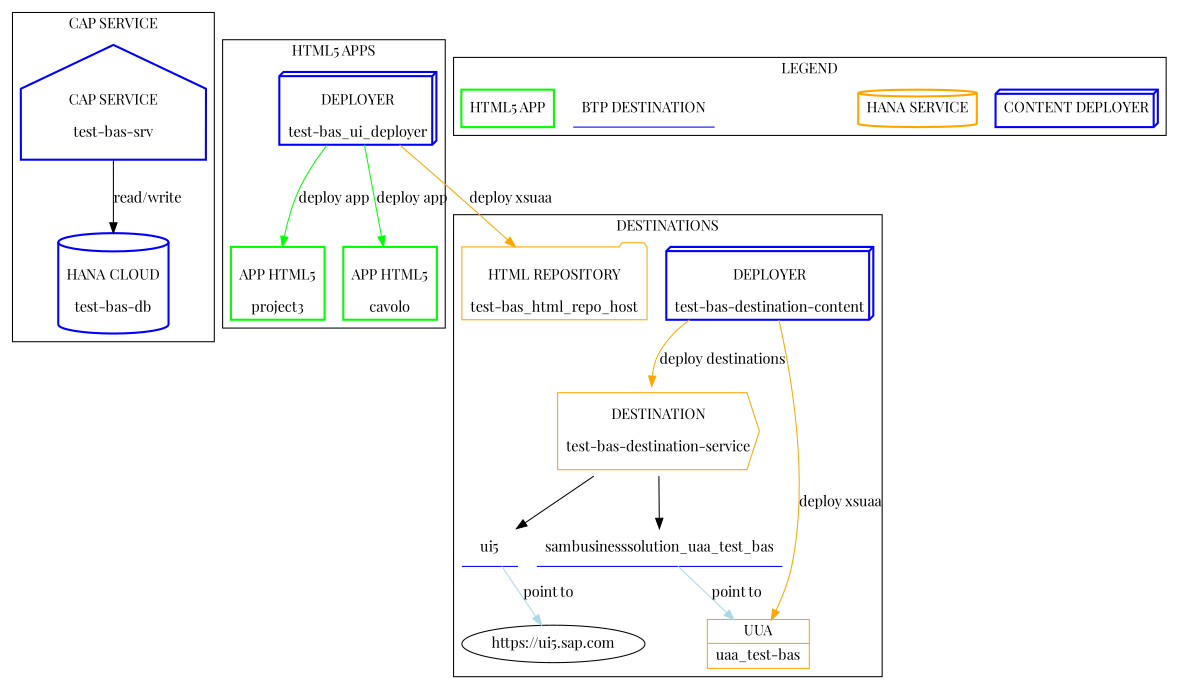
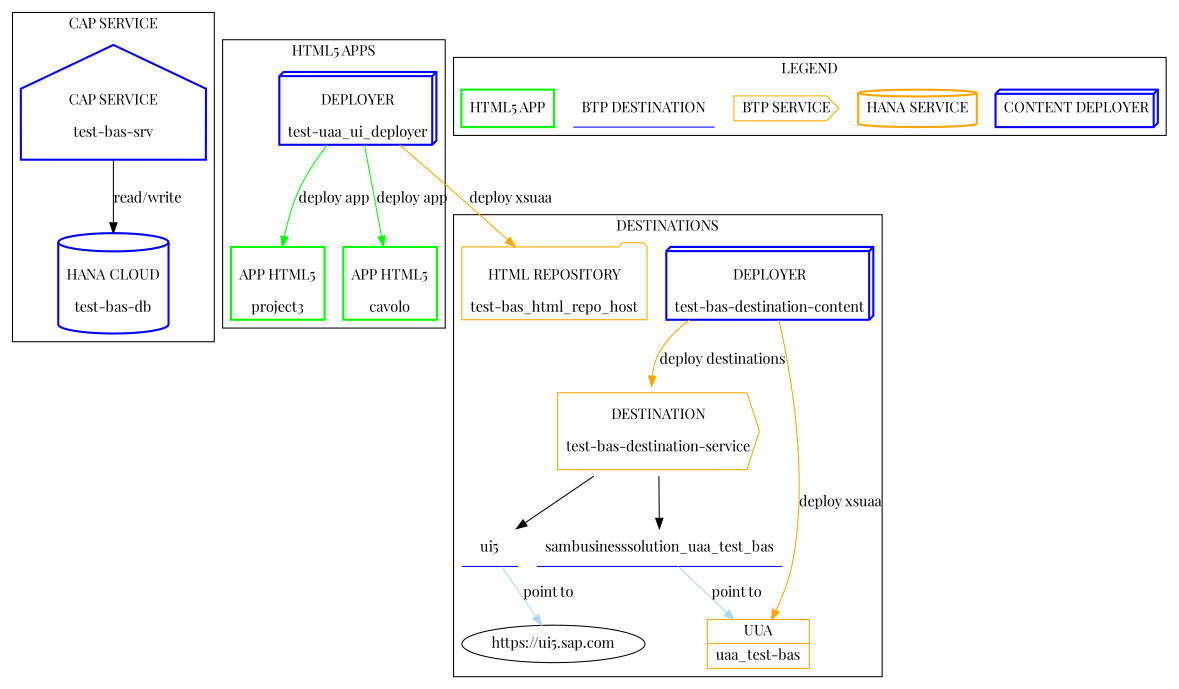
(358, 108) -> (358, 108)
none -> (786, 108)
